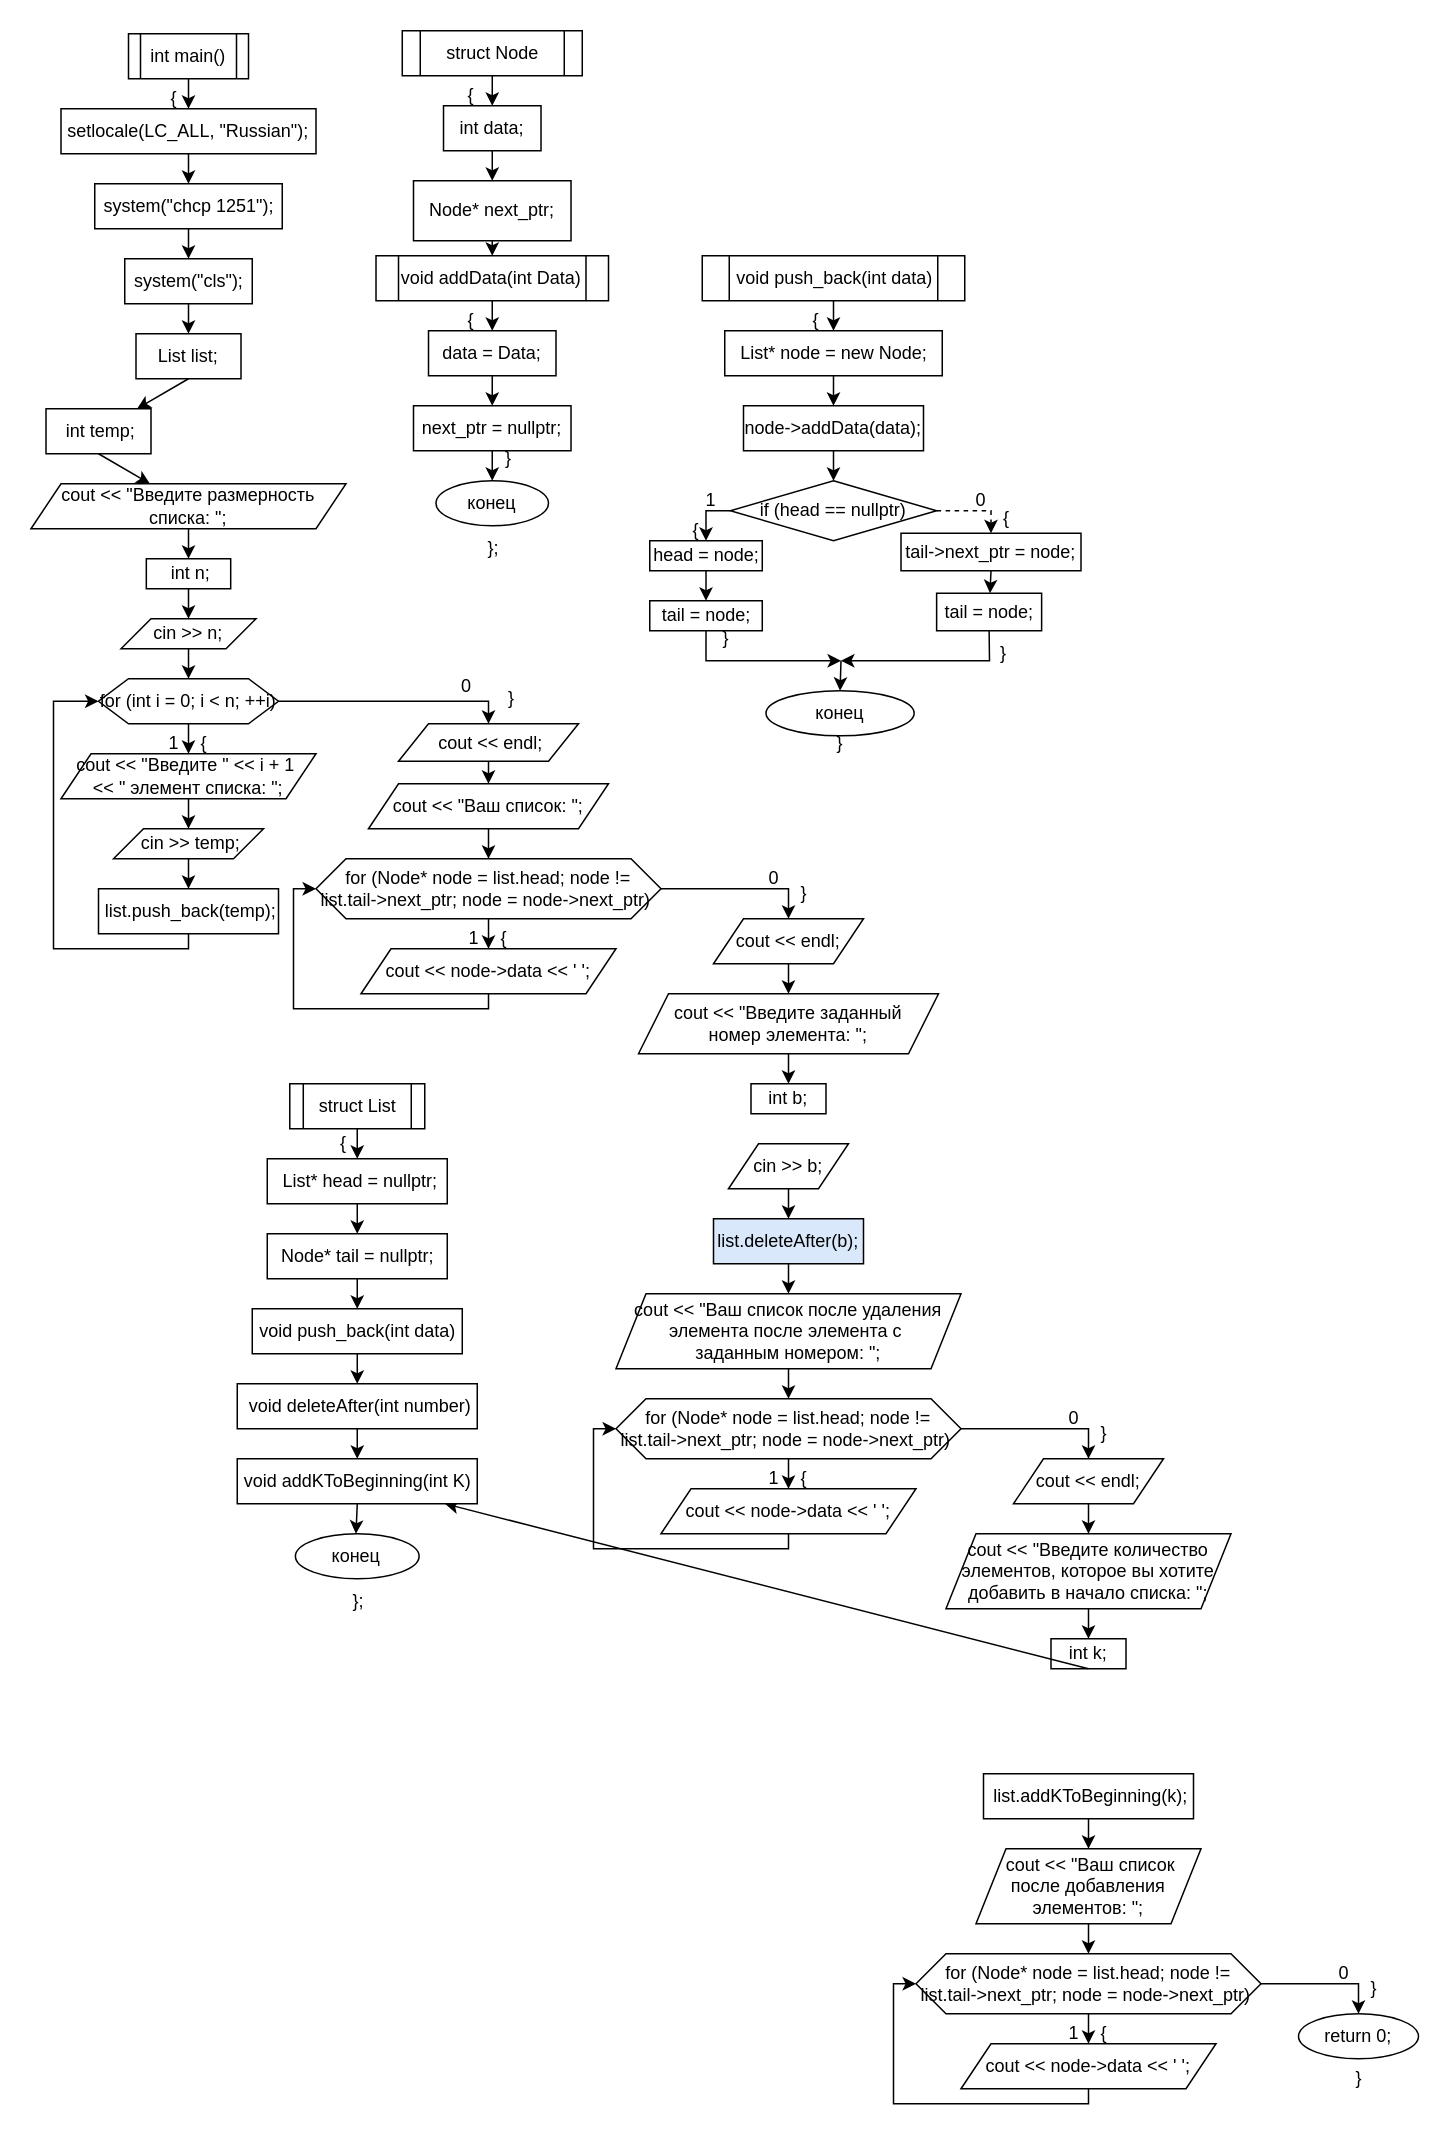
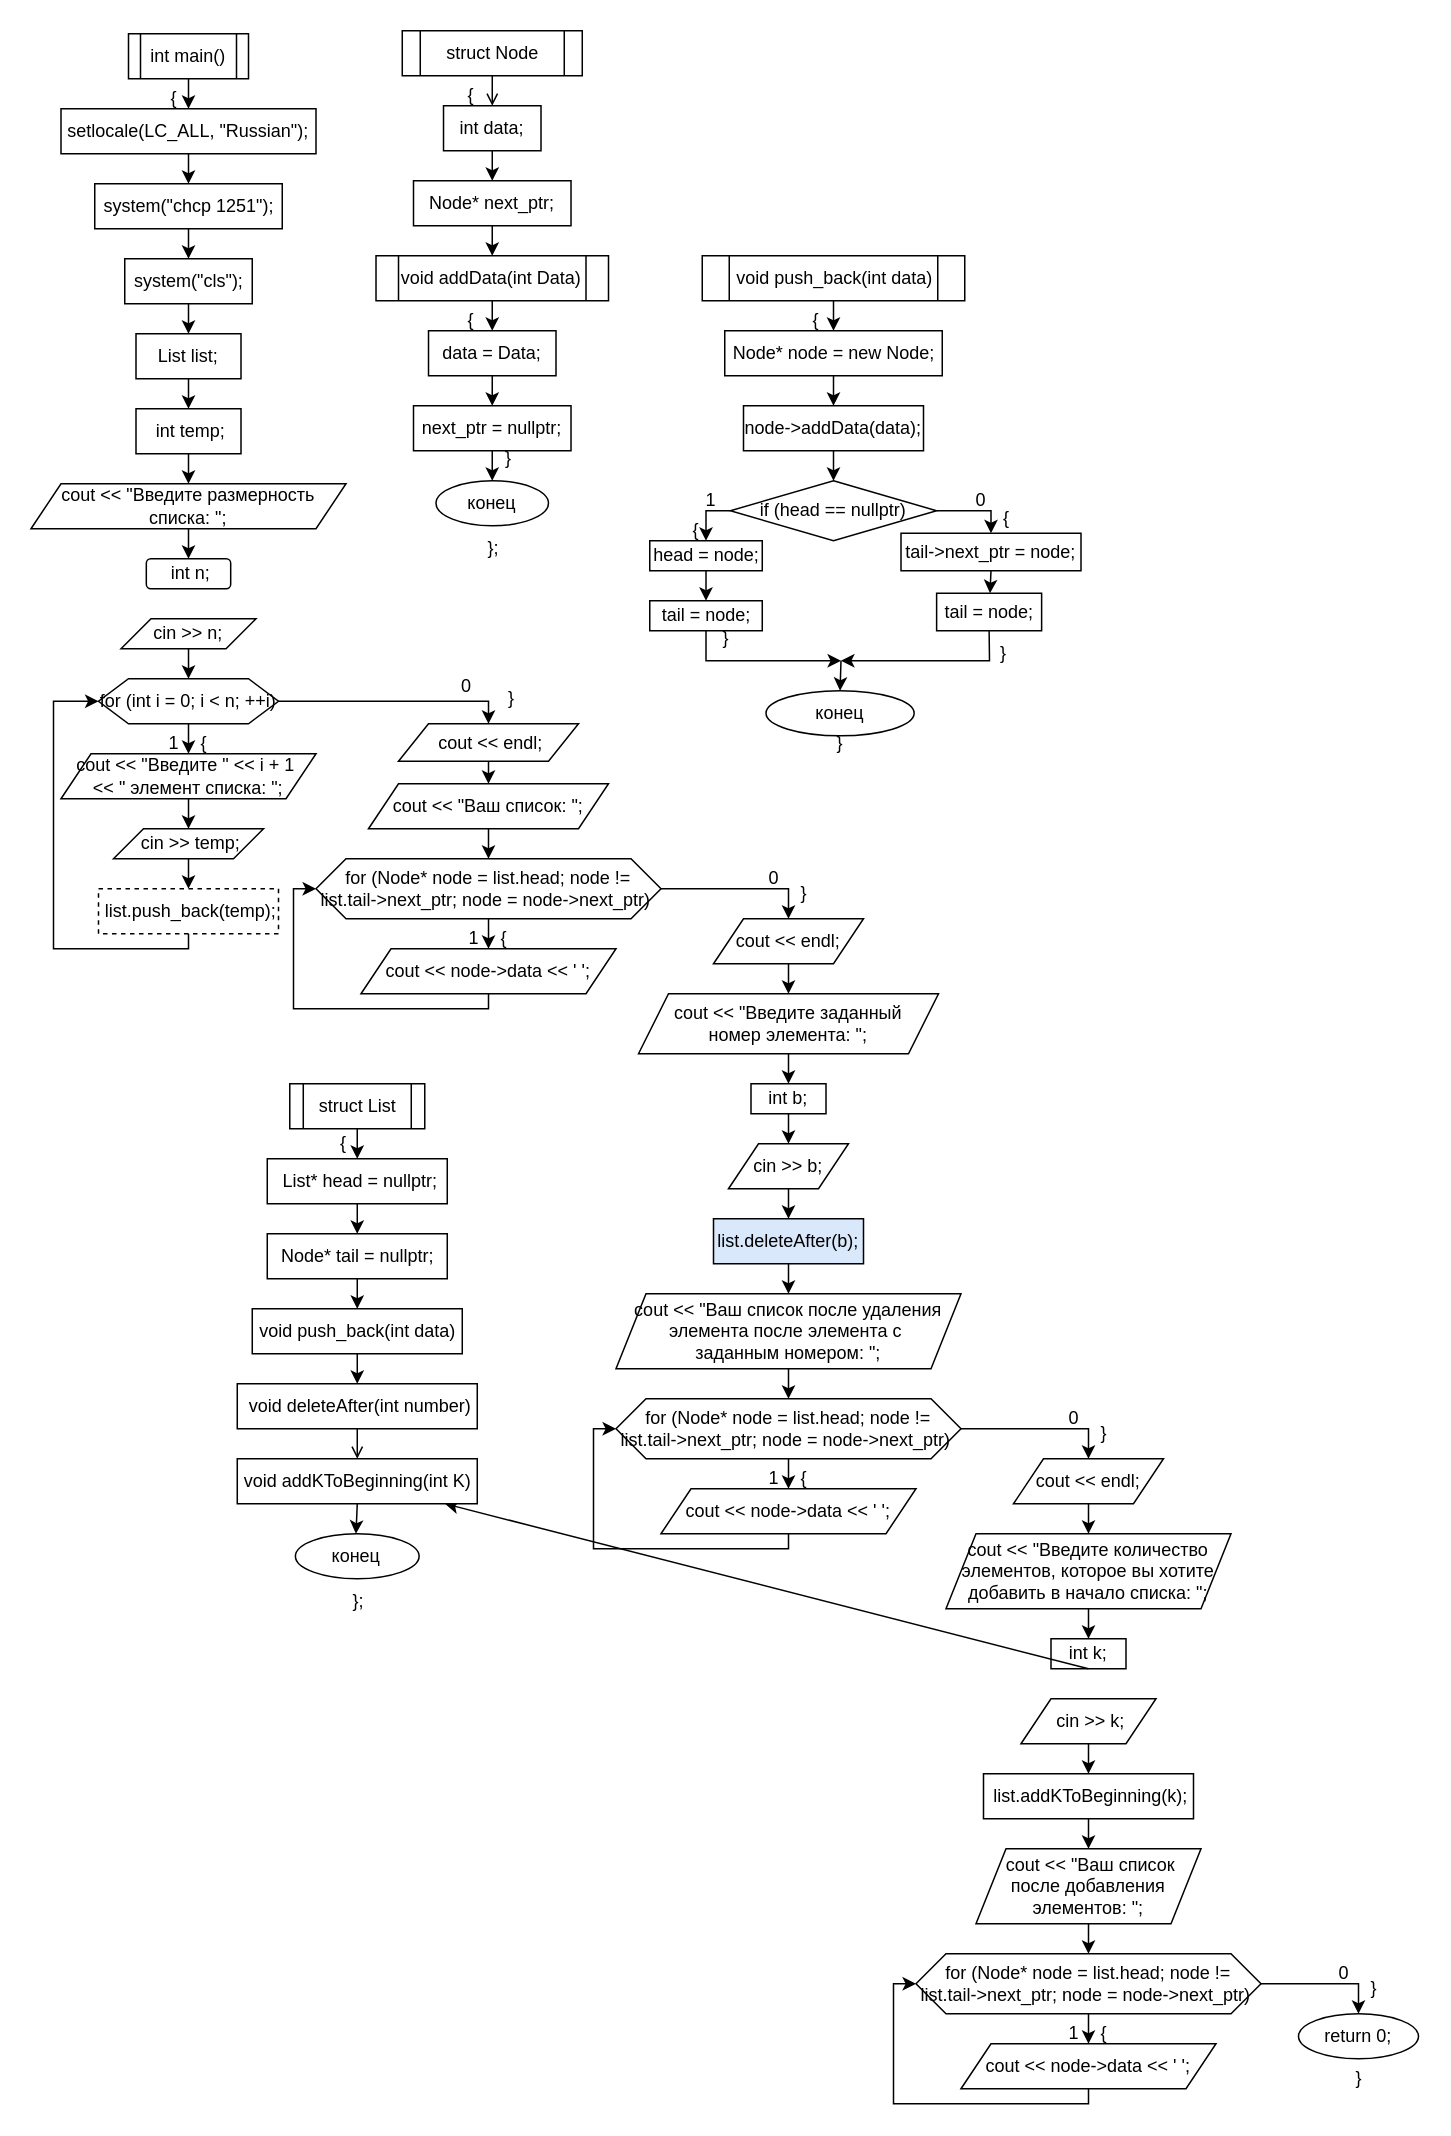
(492, 94) -> (492, 96)
(492, 211) -> (492, 203)
(834, 353) -> (834, 353)
(98, 431) -> (188, 431)
(970, 511) -> (970, 511)
(188, 574) -> (188, 574)
(188, 599) -> none
(188, 911) -> (188, 911)
none -> (788, 1124)
(357, 1447) -> (357, 1449)
none -> (1088, 1721)
none -> (1088, 1754)
